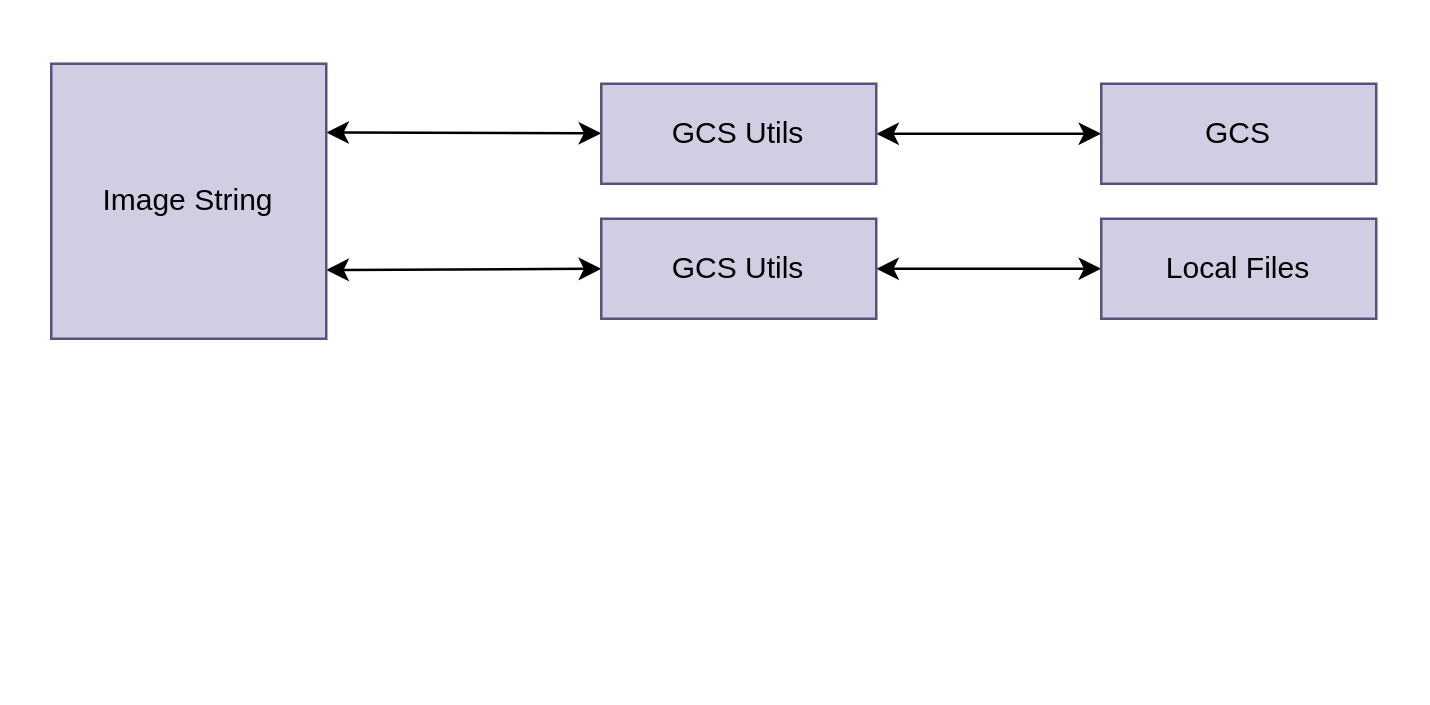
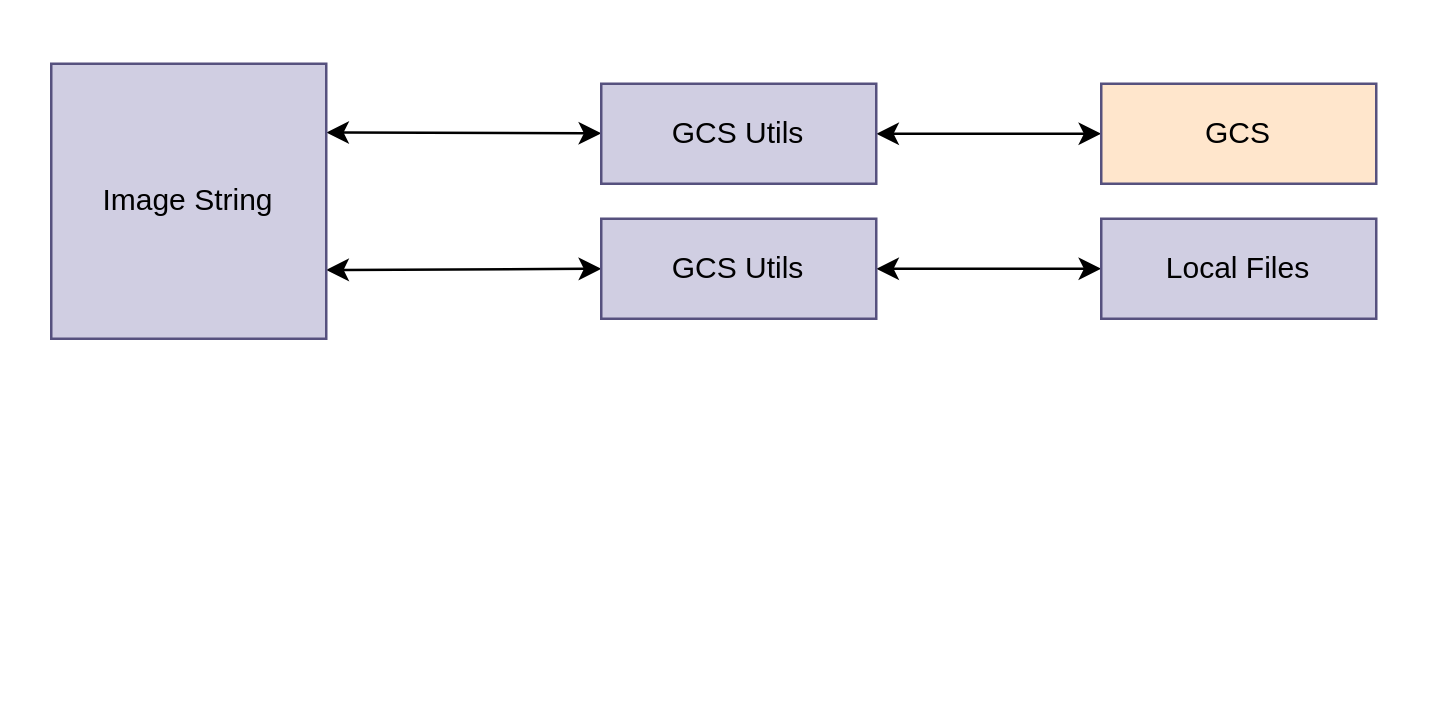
(1239, 134) -> (1239, 134)
